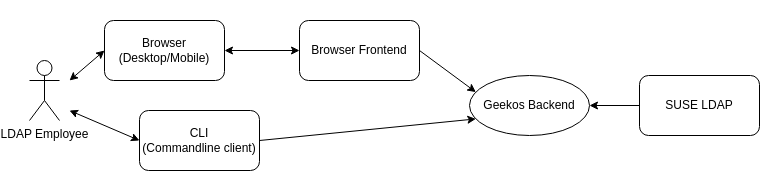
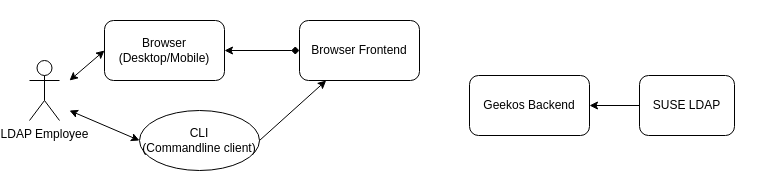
(291, 51) -> (291, 51)
(445, 69) -> none
(530, 106) -> (530, 106)
(700, 106) -> (687, 106)
(364, 130) -> (290, 113)
(200, 141) -> (200, 141)
